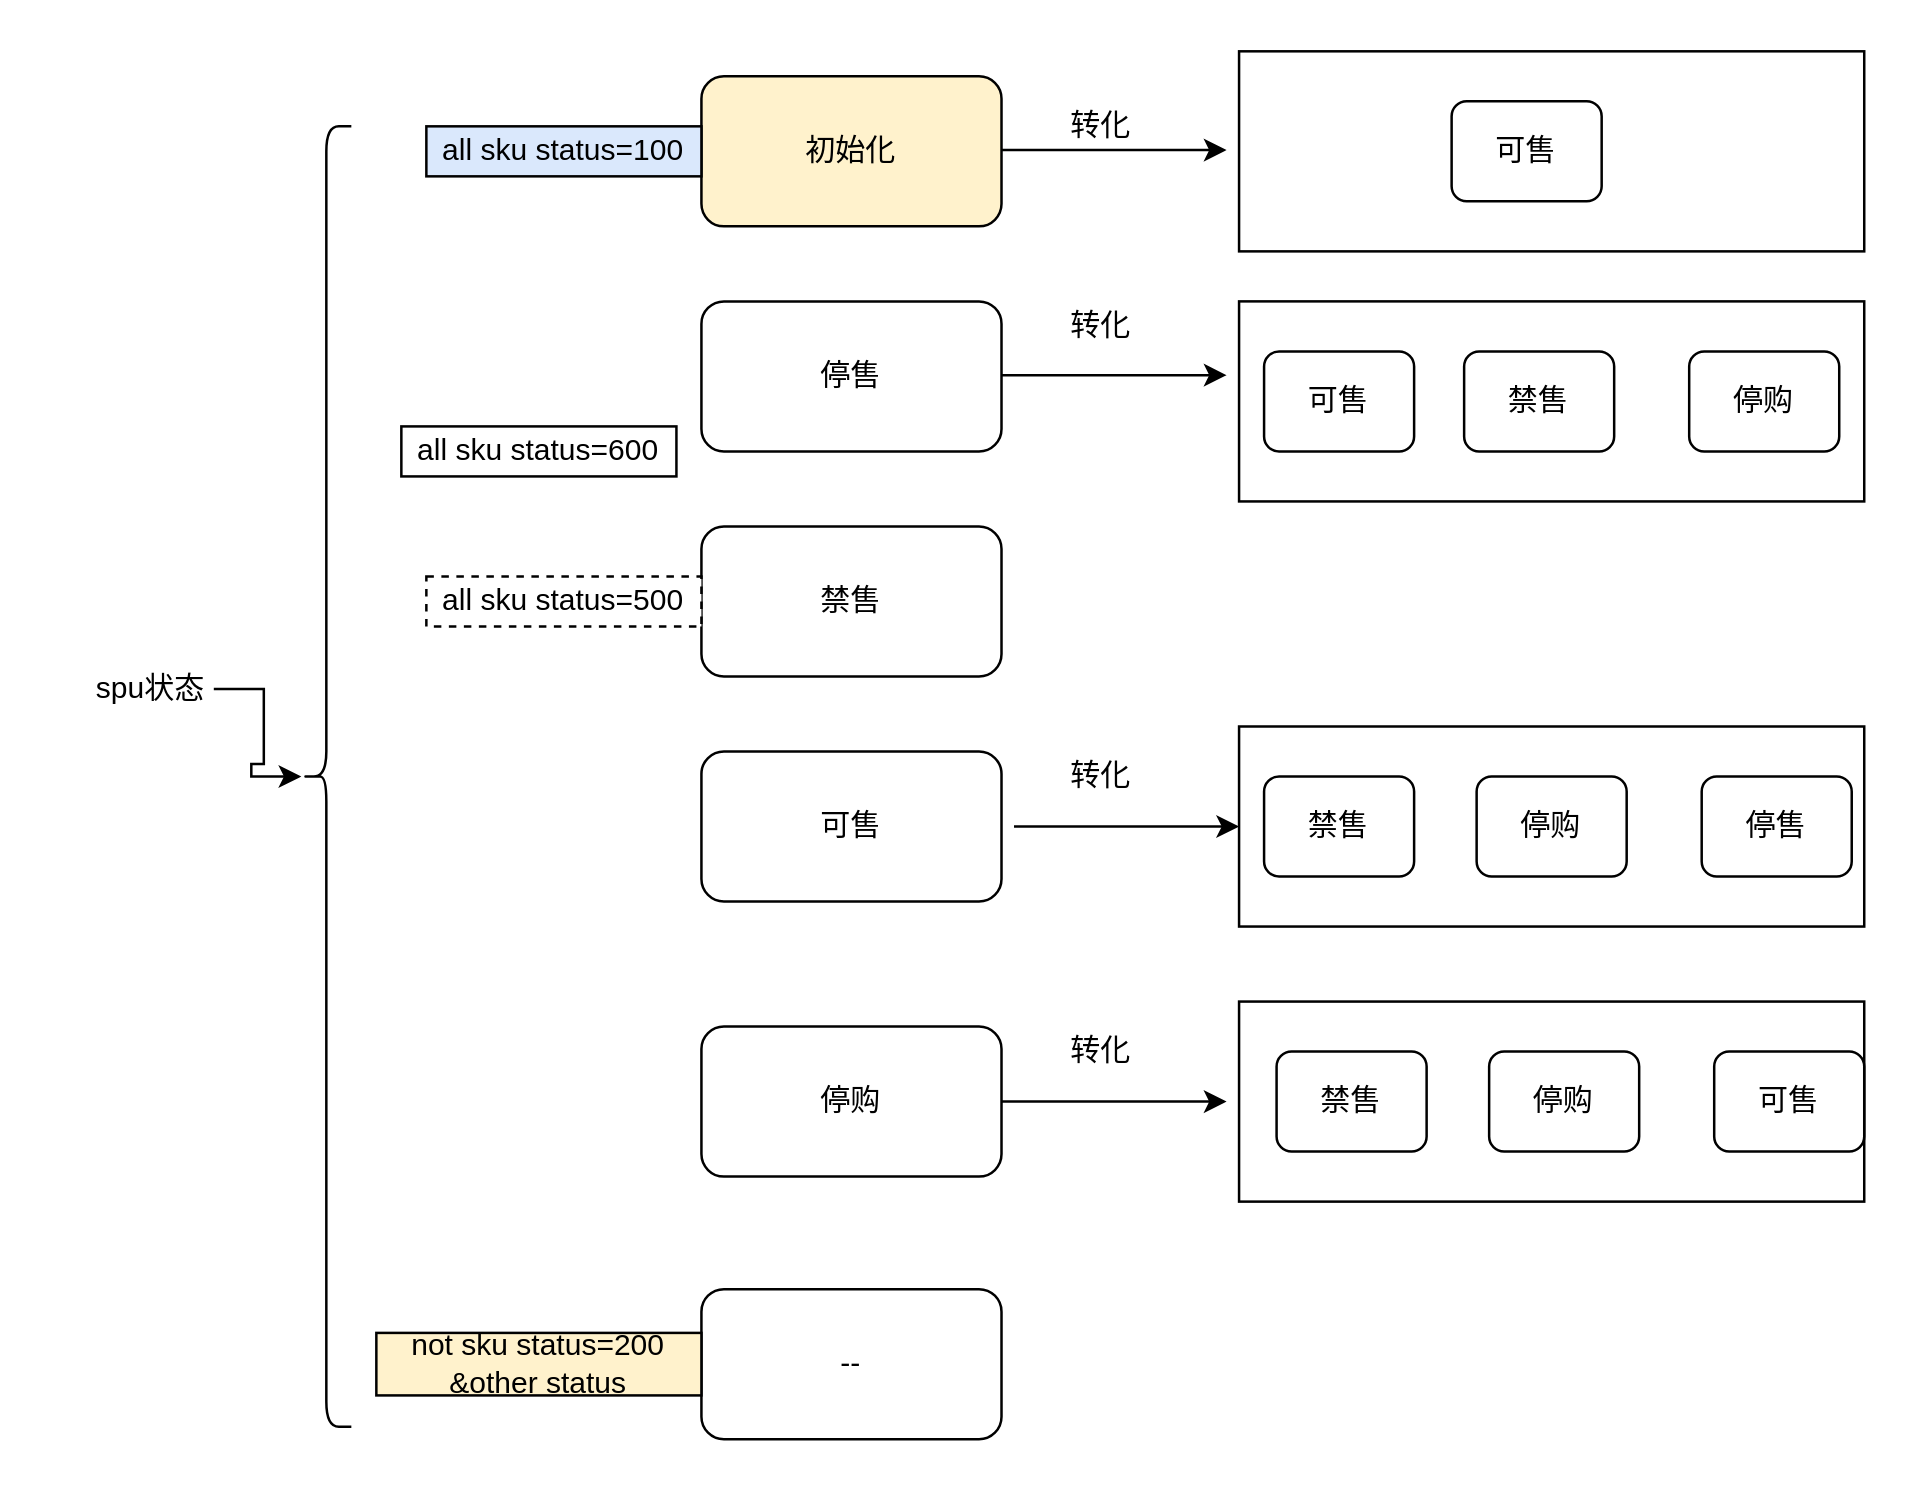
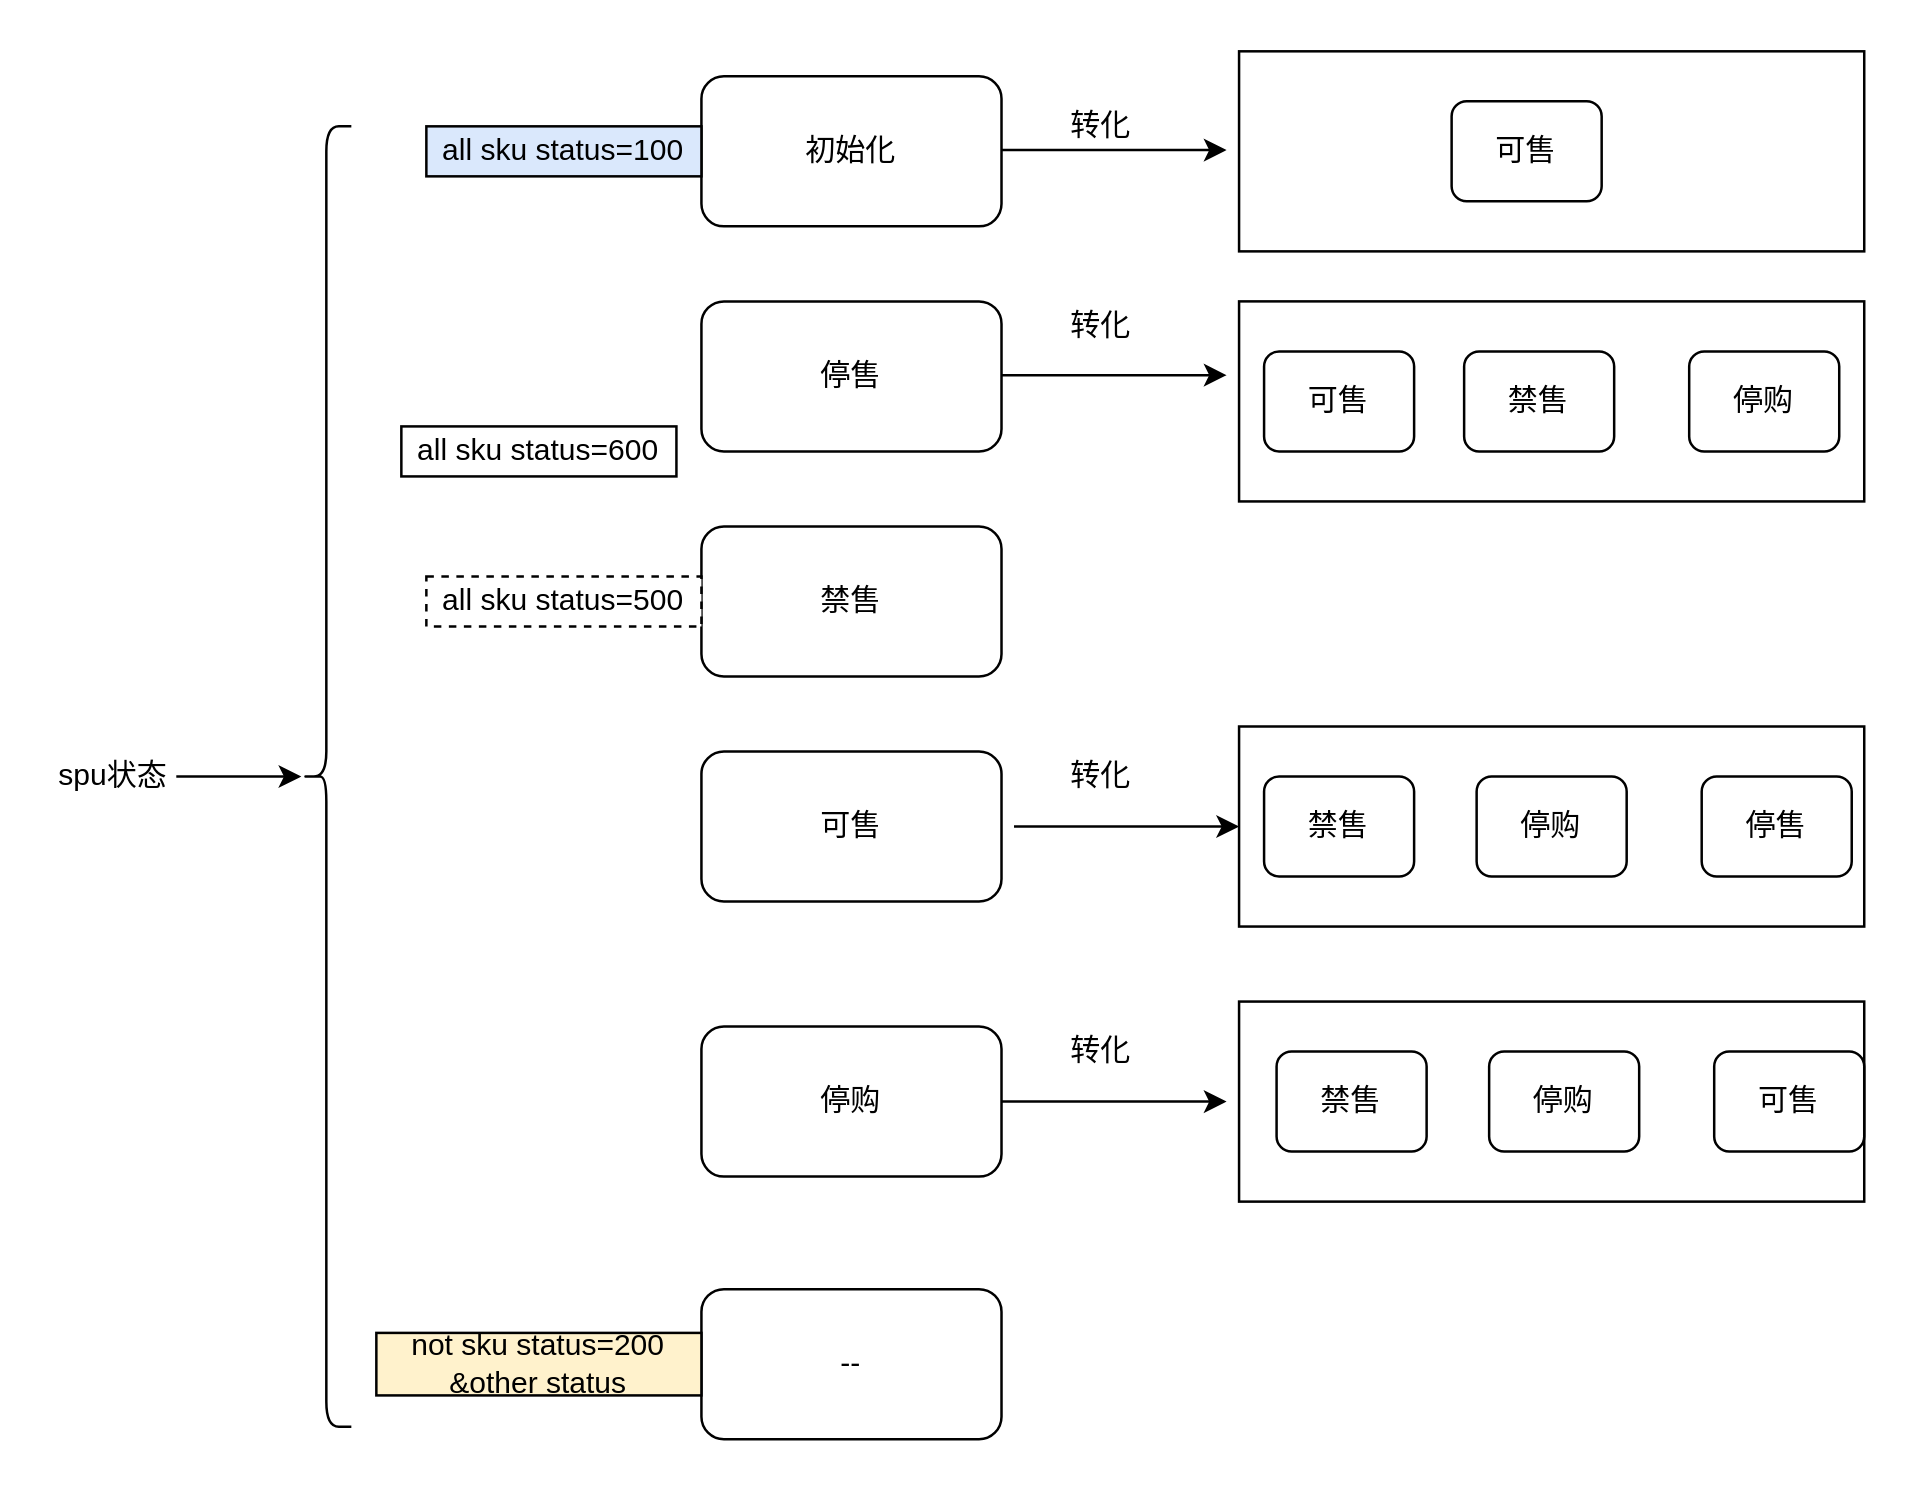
(851, 151) -> (851, 151)
(151, 689) -> (114, 776)
